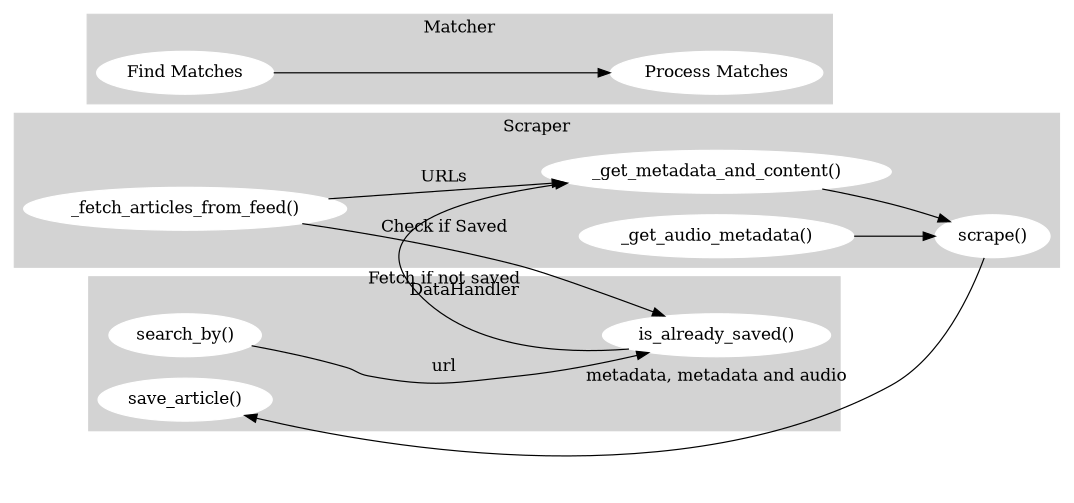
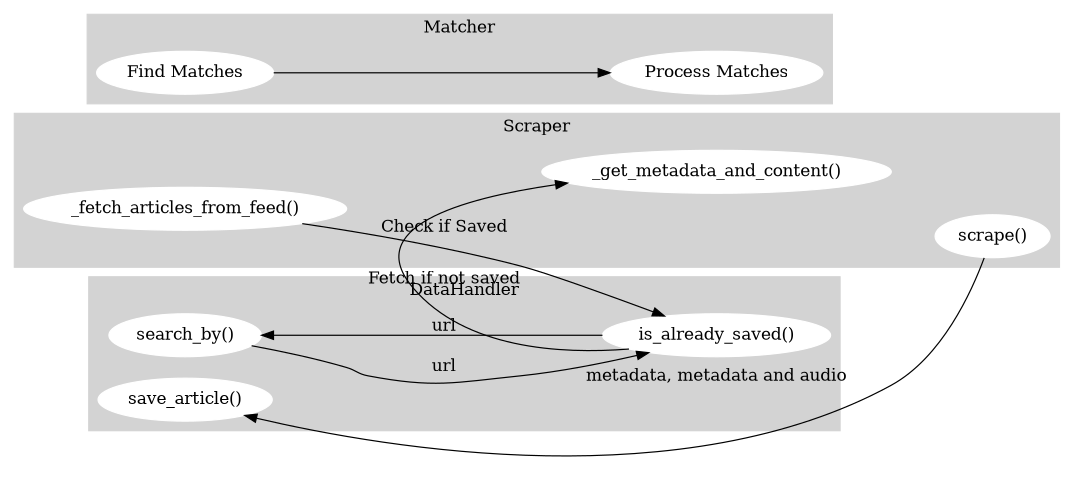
(440, 191) -> none
(881, 202) -> none
(717, 236) -> none
none -> (438, 335)
